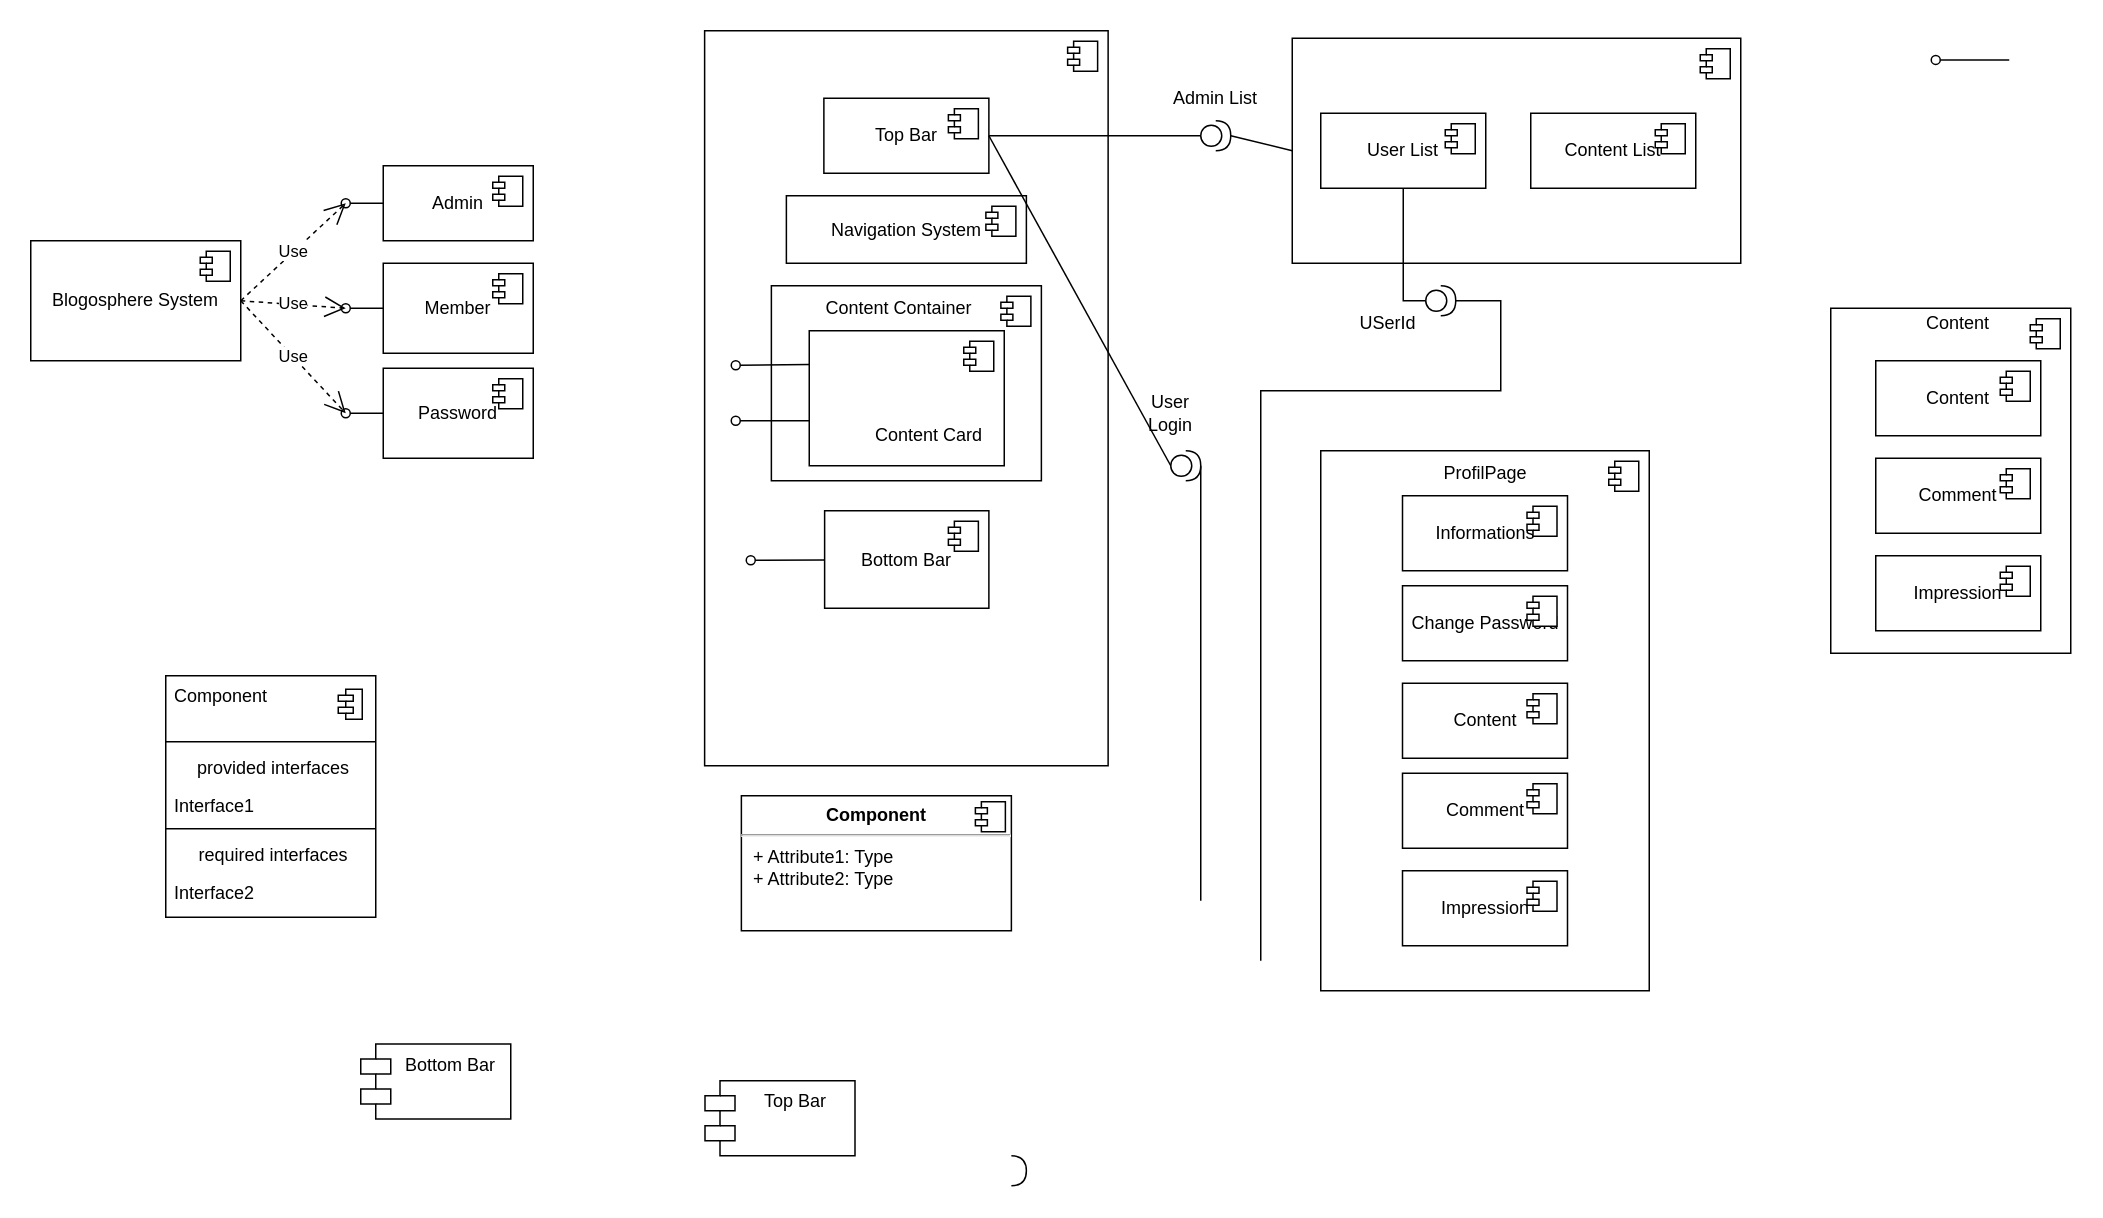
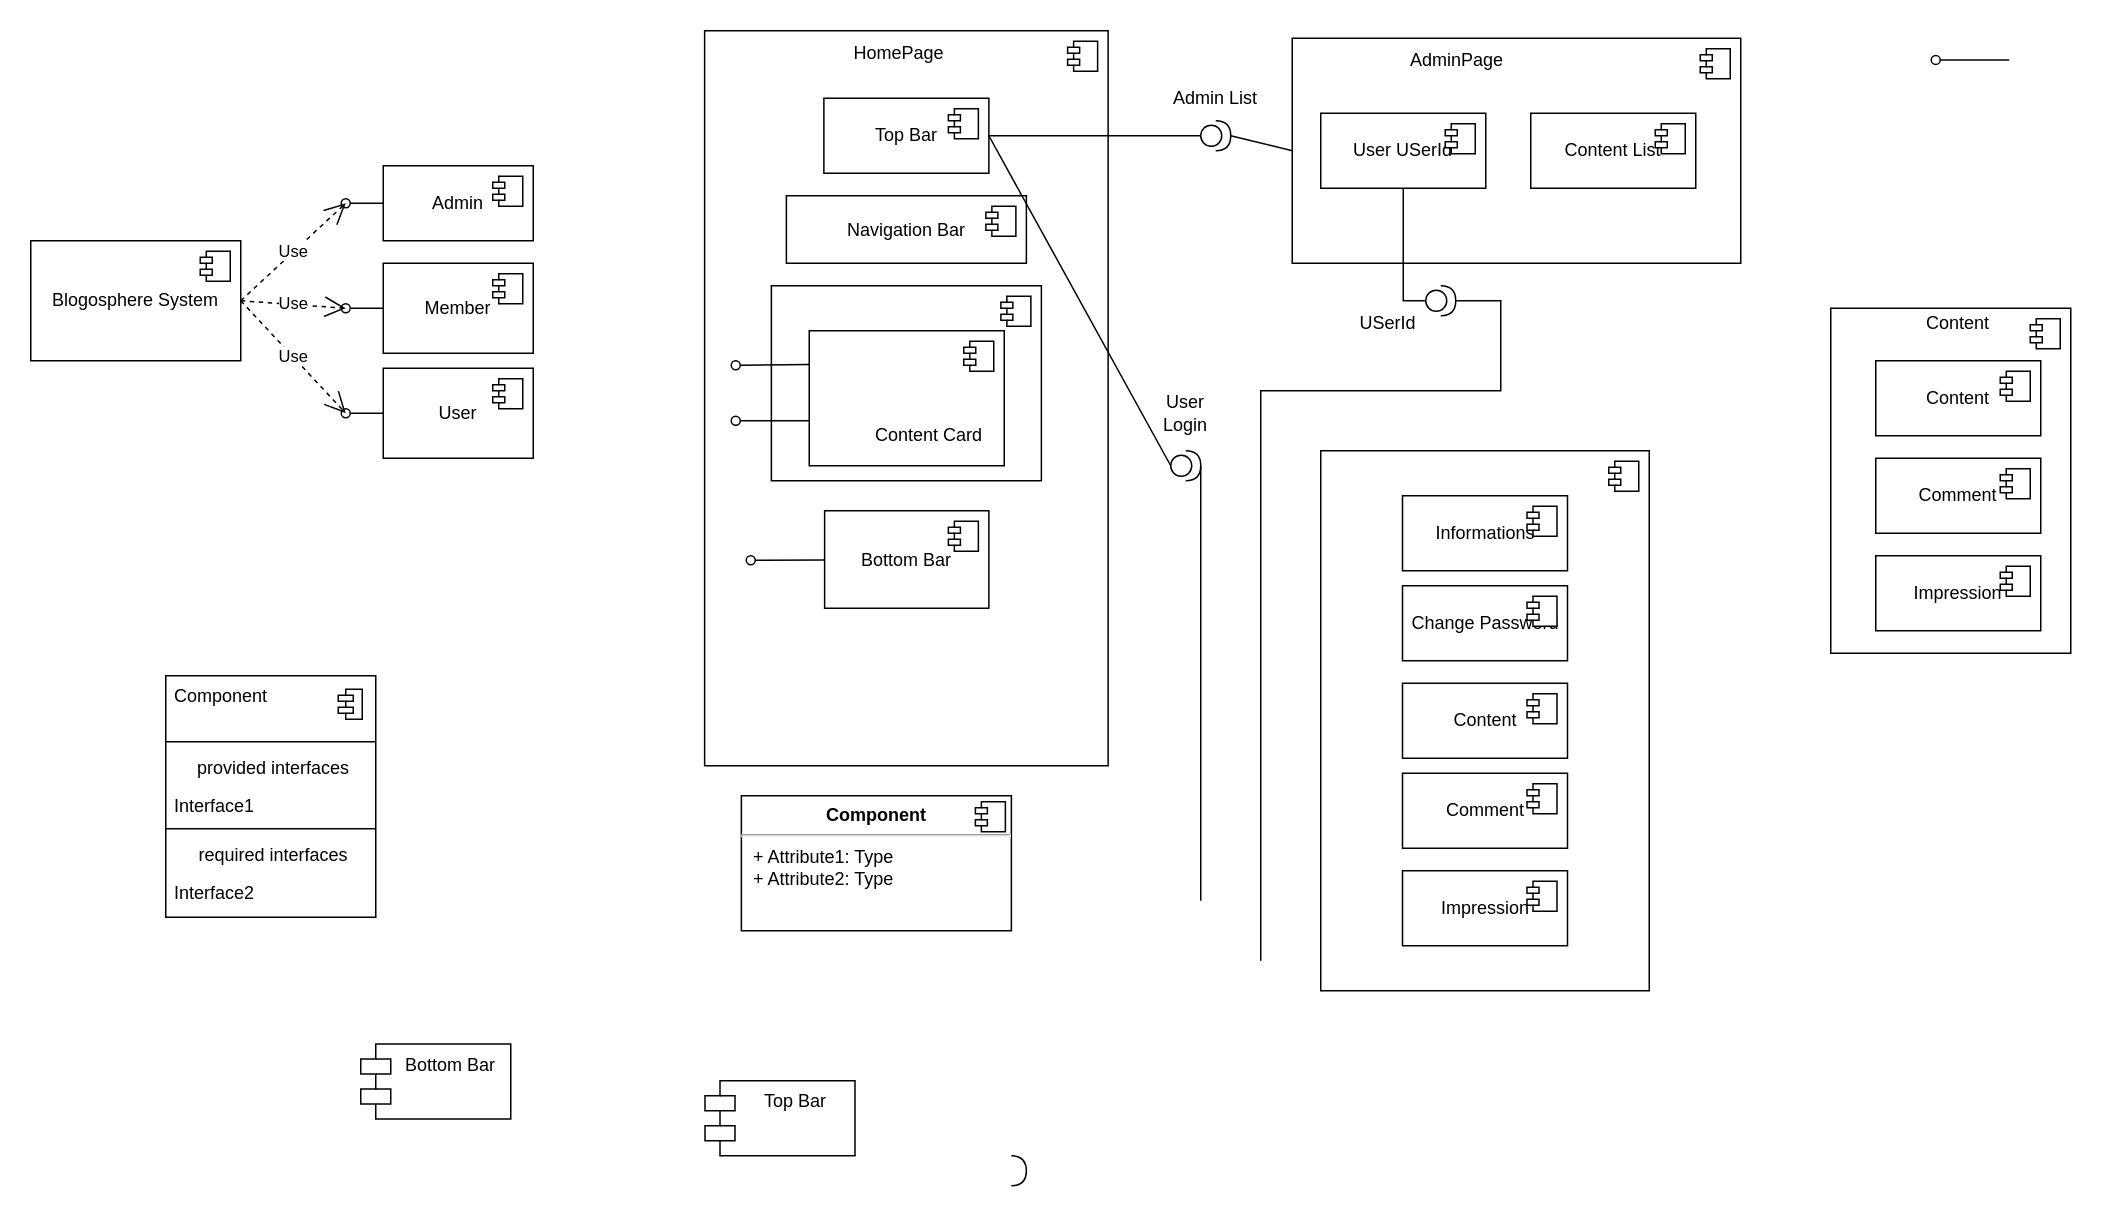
none -> (899, 53)
none -> (1457, 61)
(1403, 151) -> (1403, 151)
(907, 230) -> (907, 230)
(899, 308) -> none
(458, 413) -> (458, 413)
(1171, 413) -> (1186, 413)
(1485, 473) -> none
